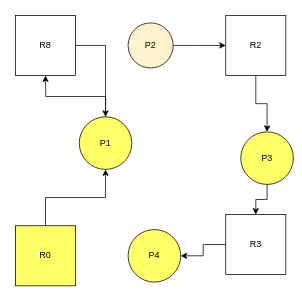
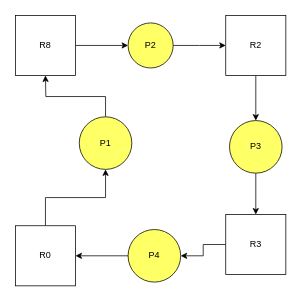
(150, 45) -> (150, 45)
(105, 69) -> (113, 45)
(267, 158) -> (255, 147)
(45, 255) -> (45, 255)
none -> (105, 255)
